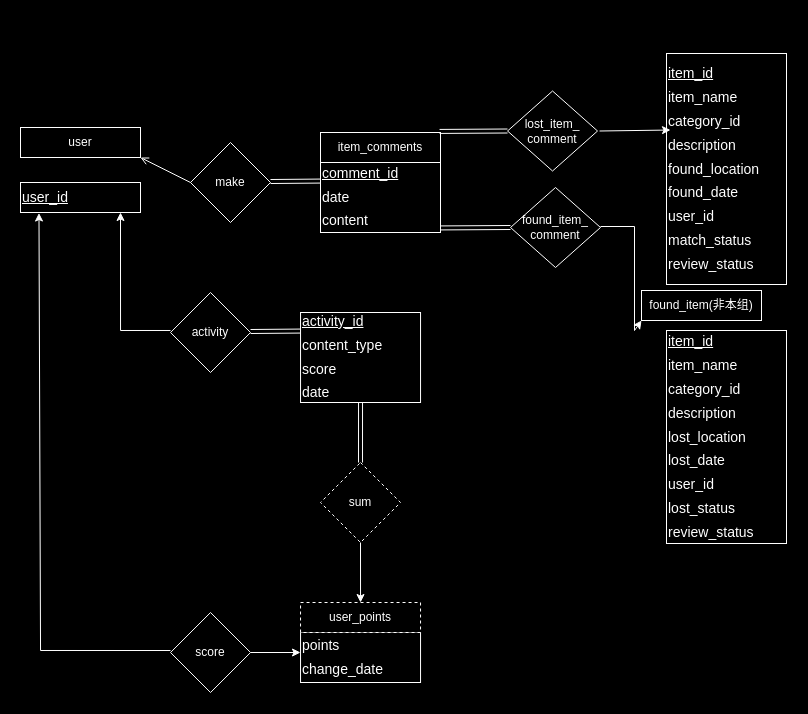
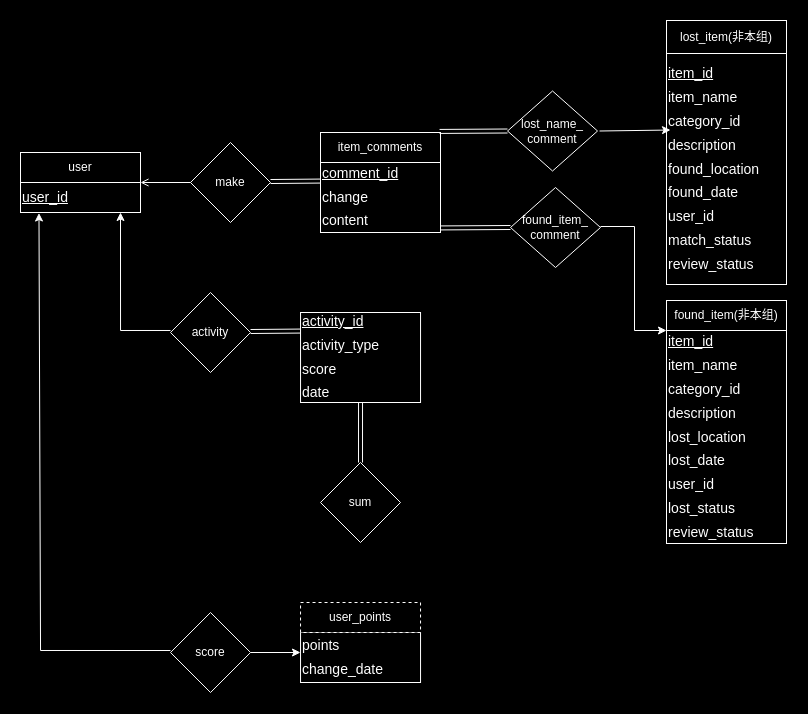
none -> (727, 37)
(553, 132) -> (553, 132)
(81, 143) -> (81, 168)
(355, 198) -> (355, 198)
(702, 306) -> (727, 316)
(343, 358) -> (343, 358)
(361, 503) -> (361, 503)
(361, 569) -> none
